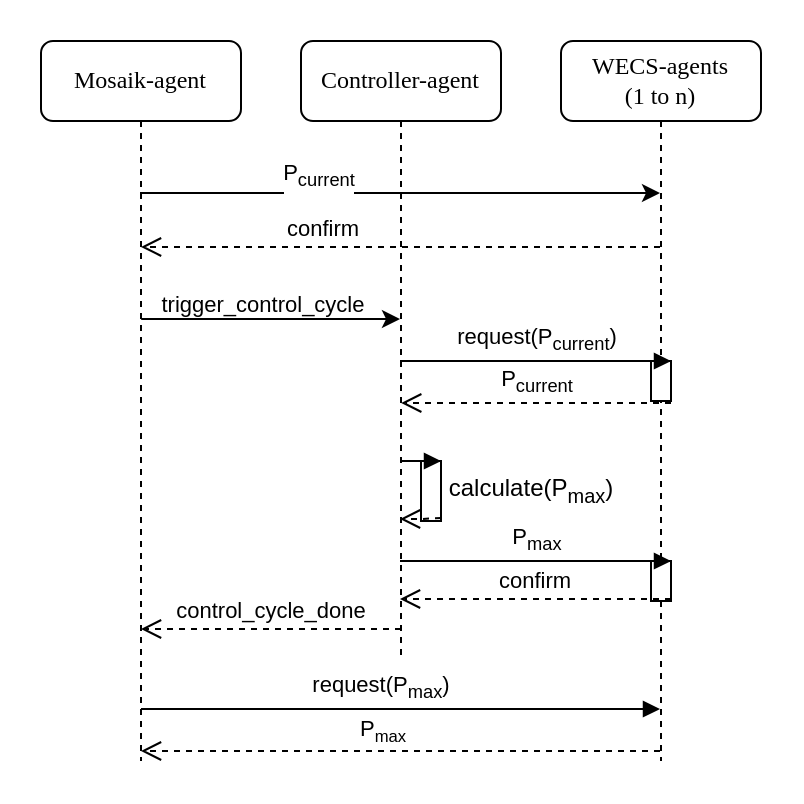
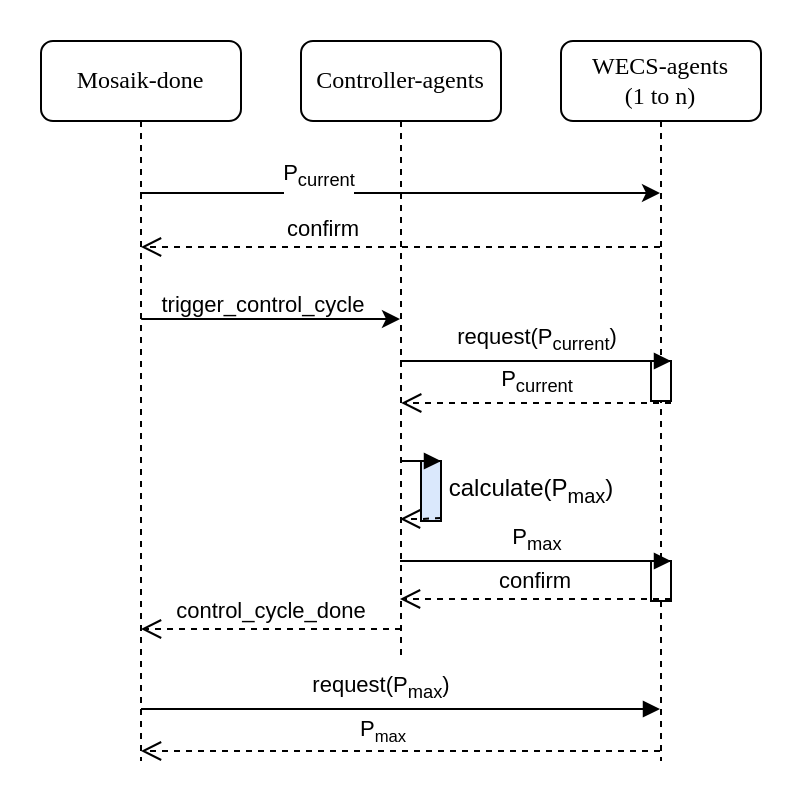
(141, 81) -> (141, 81)
(401, 81) -> (401, 81)
(431, 491) -> (431, 491)
